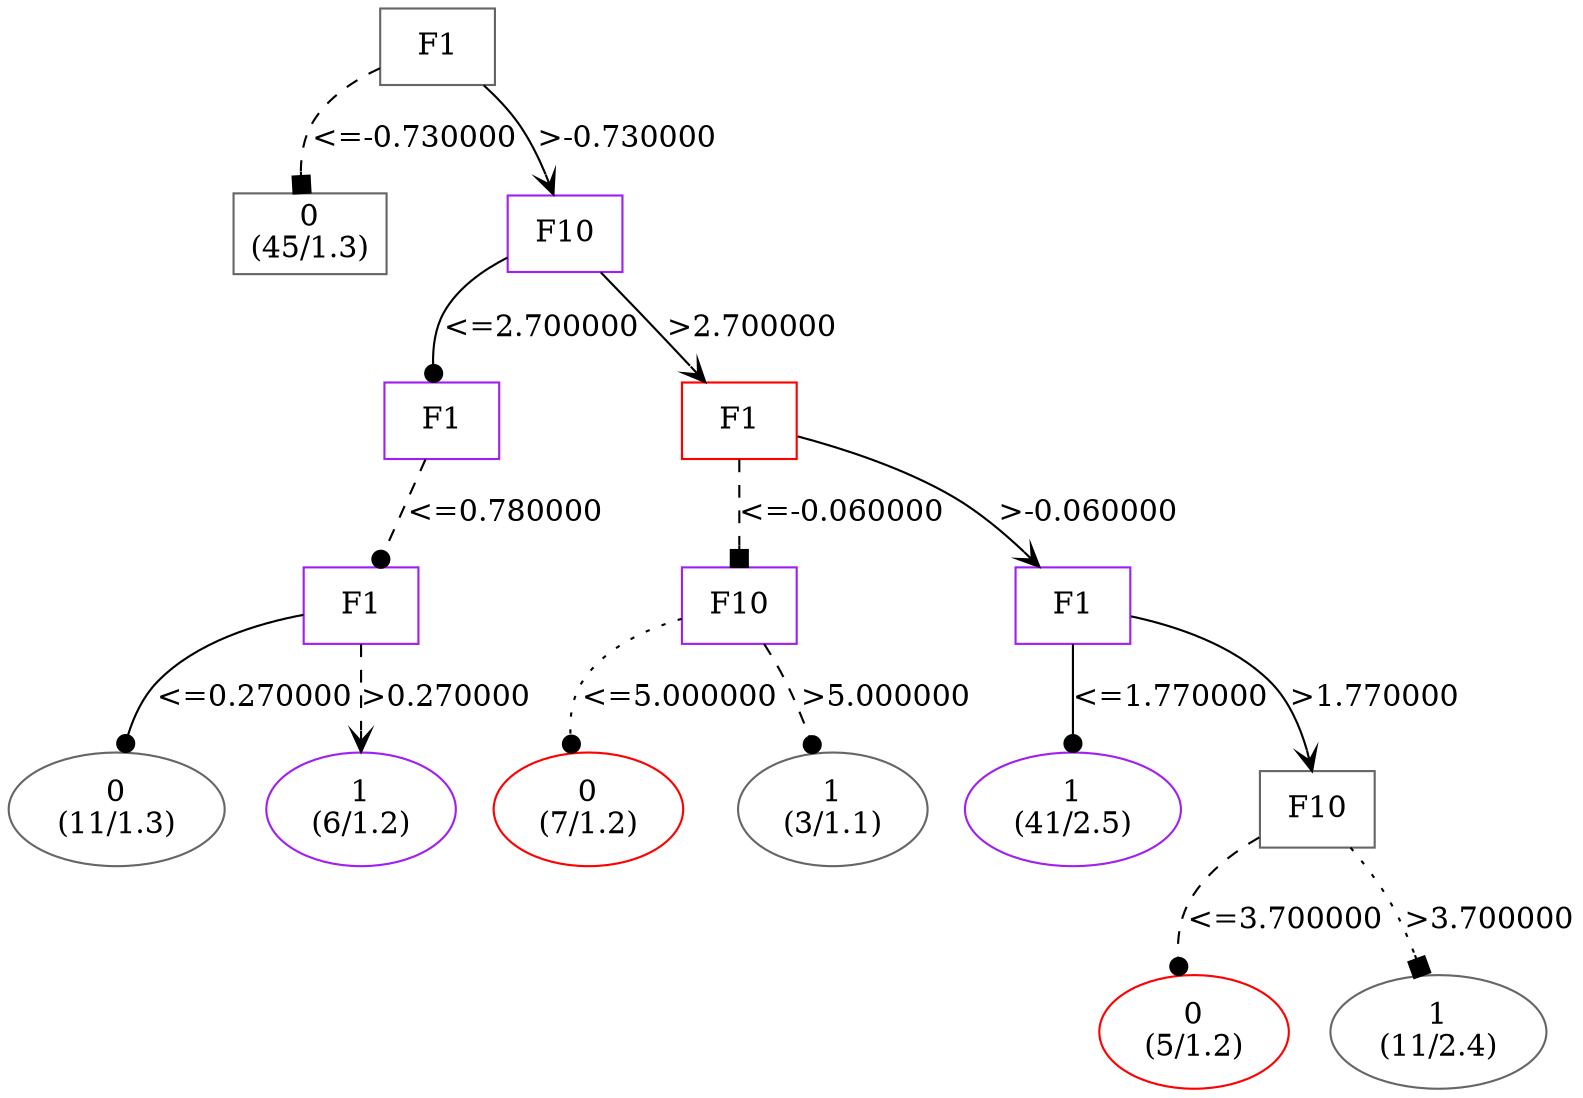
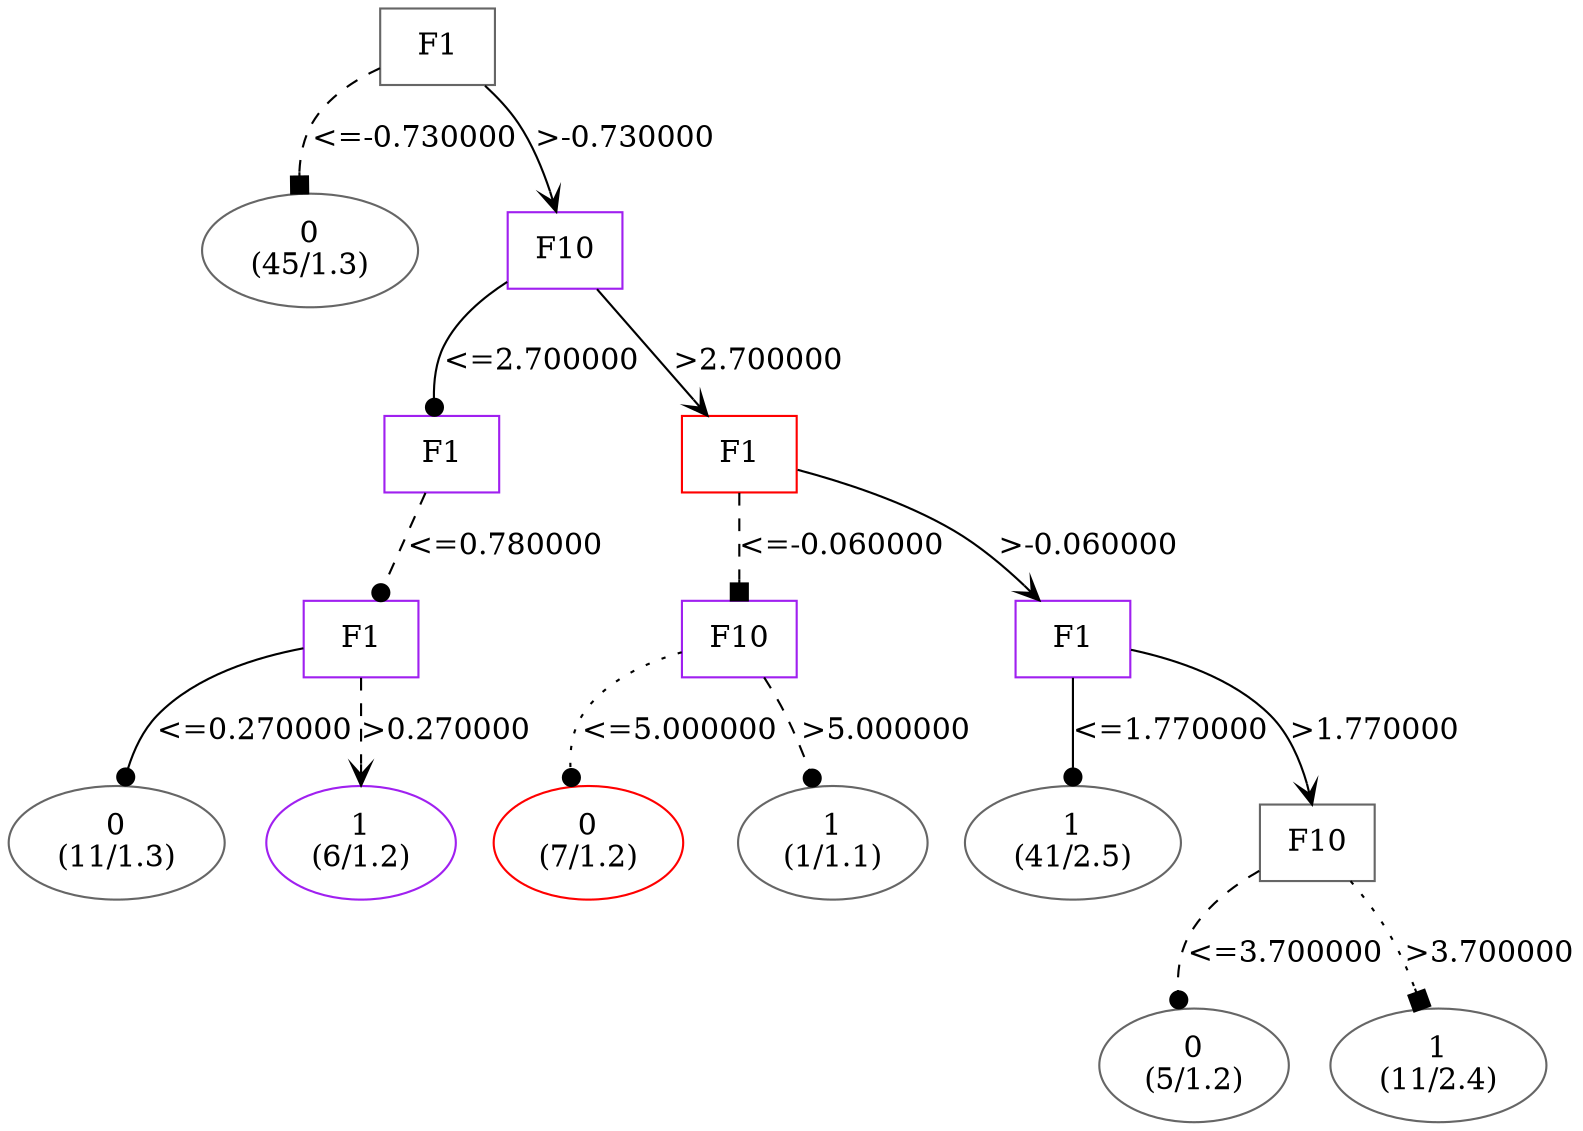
(310, 234) -> (310, 250)
(833, 809) -> (833, 843)
(1073, 809) -> (1073, 843)
(1194, 1032) -> (1194, 1065)
